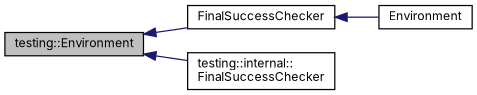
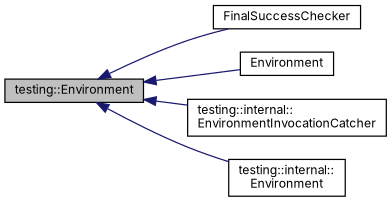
(363, 17) -> (198, 75)
(261, 71) -> (287, 178)
none -> (287, 118)
